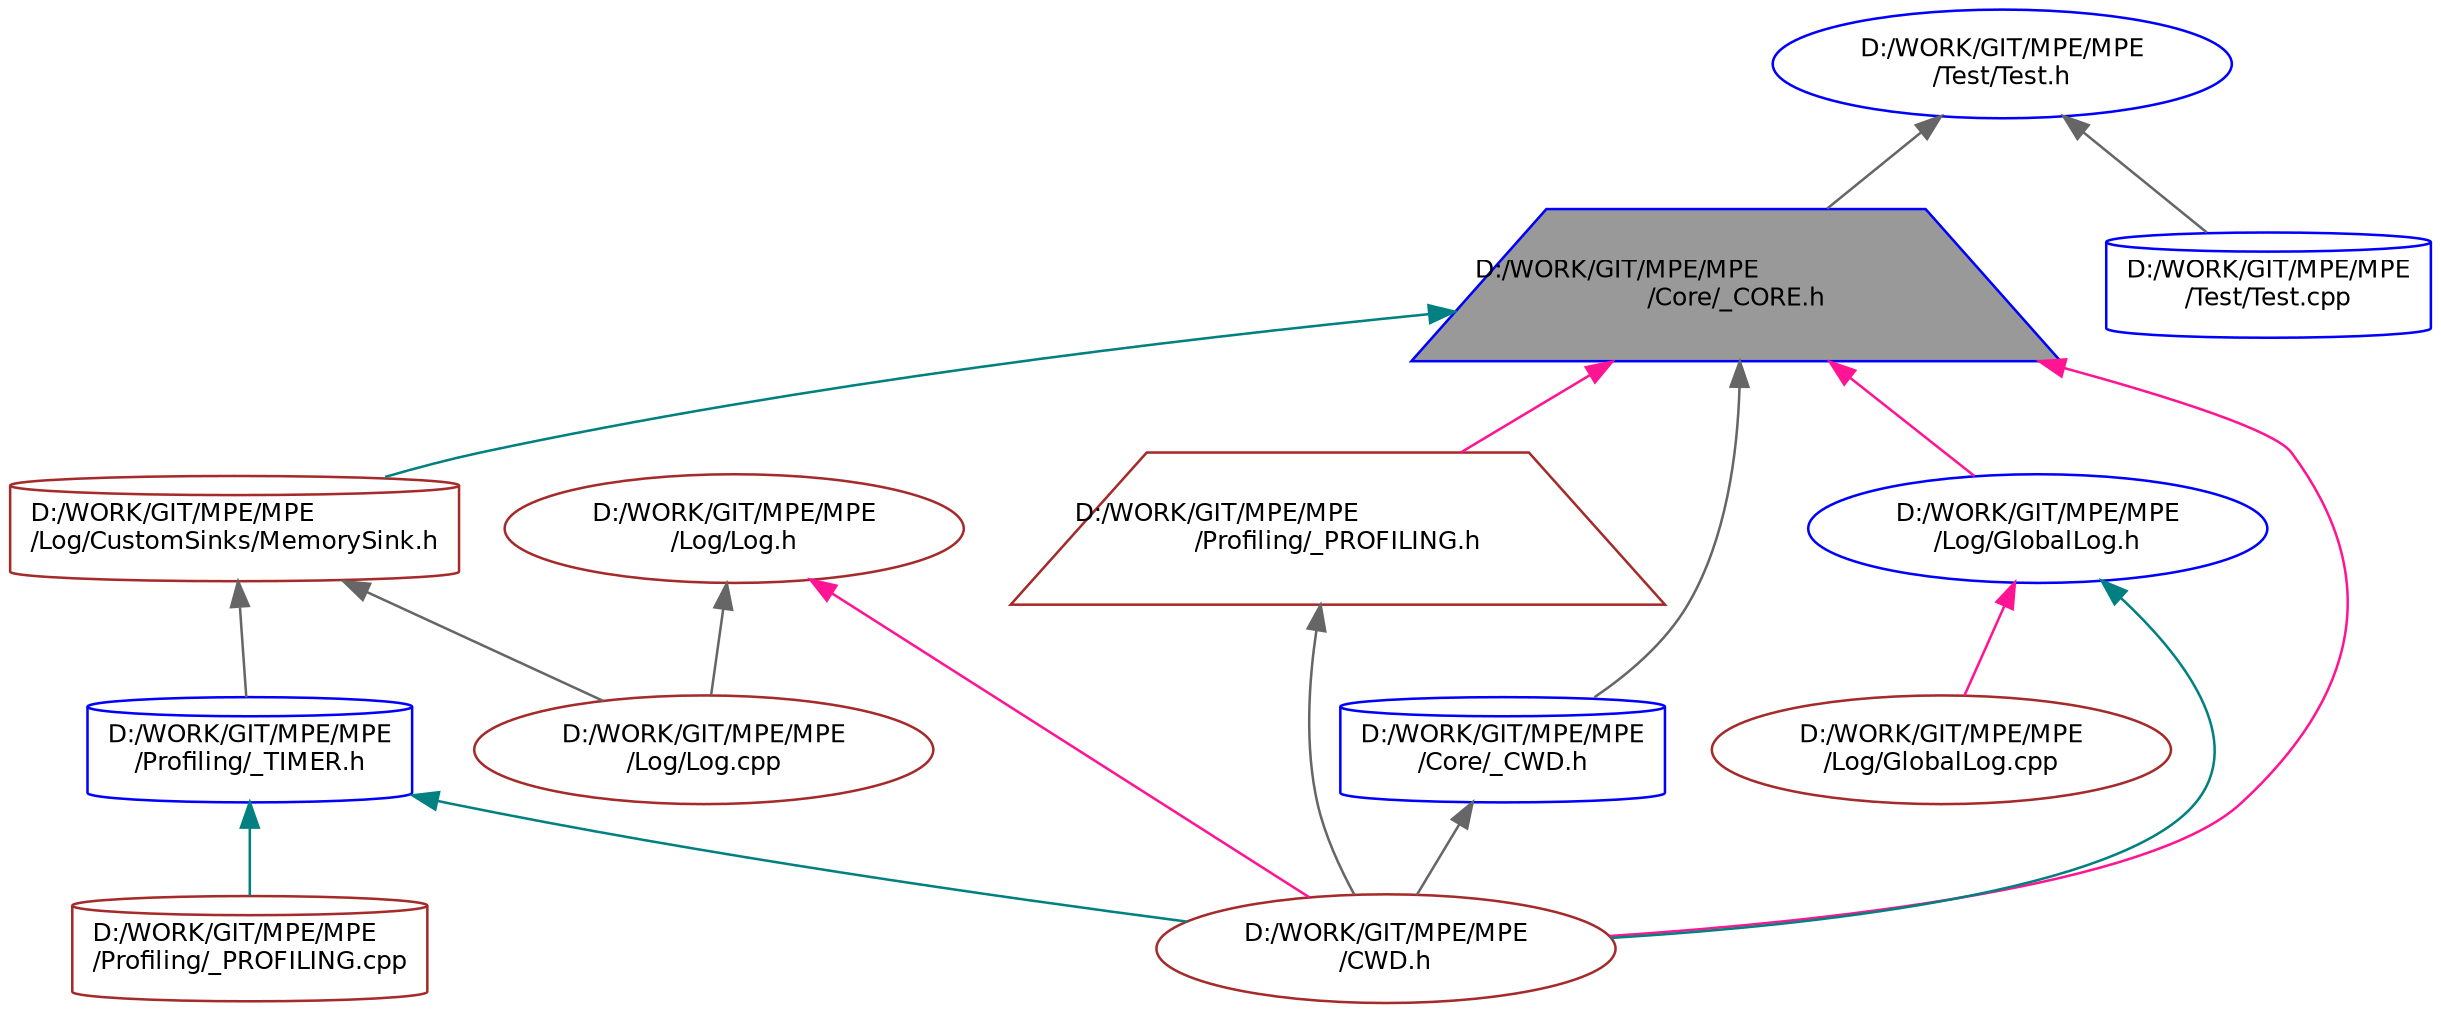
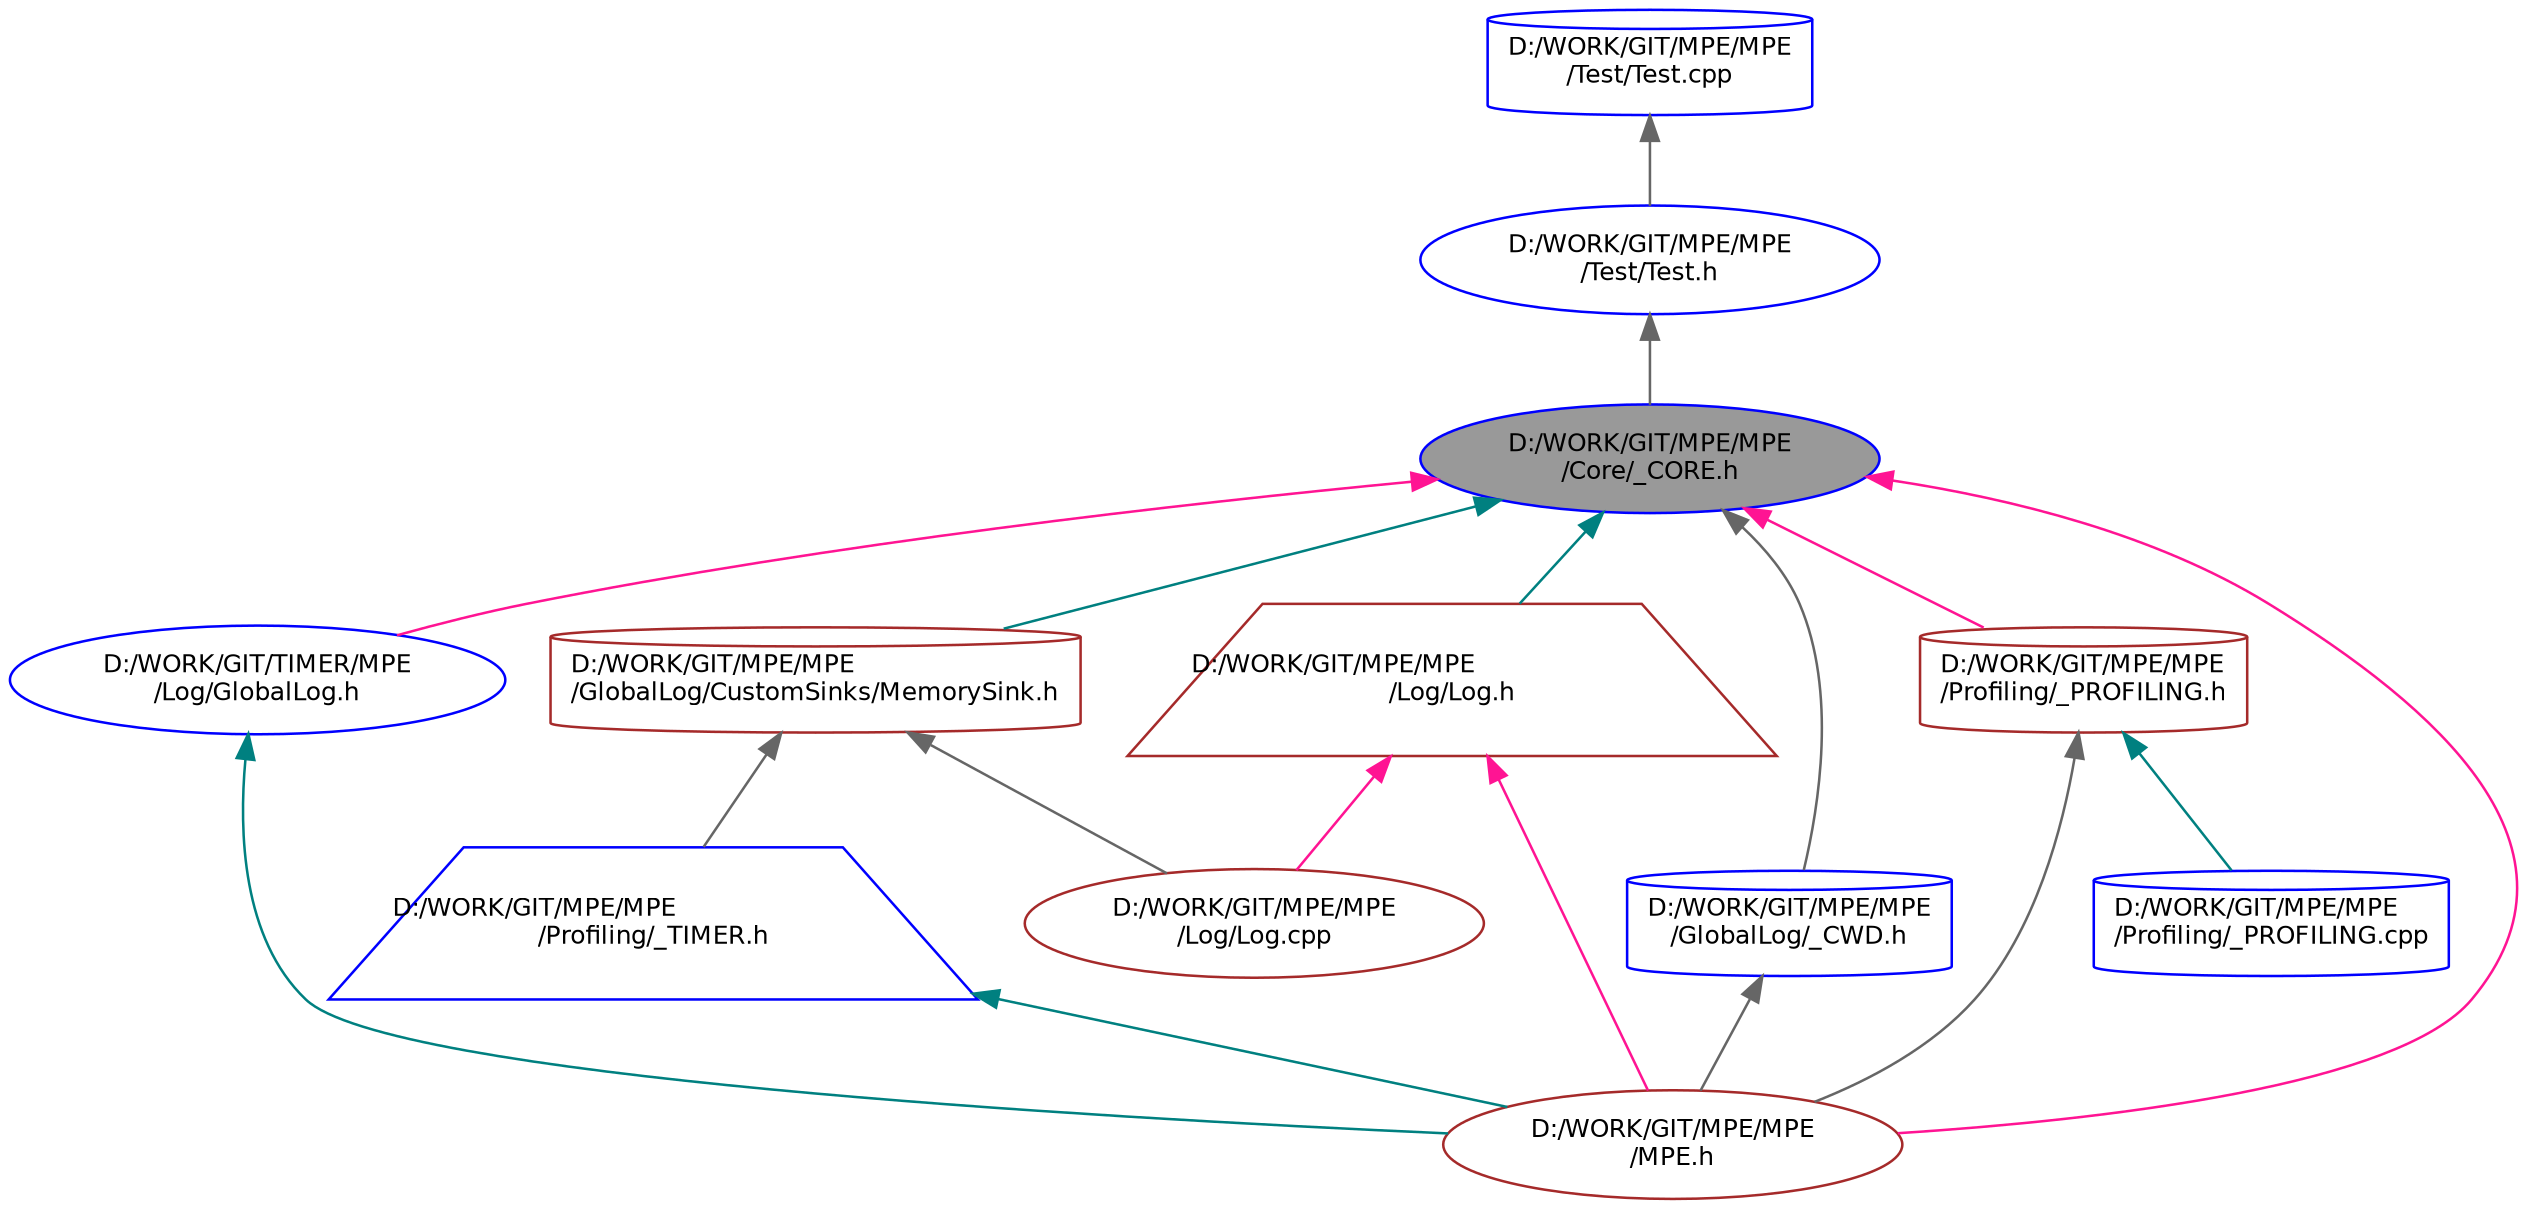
(2145, 182) -> (1650, 173)
(1736, 285) -> (1650, 459)
(235, 529) -> (816, 680)
(734, 529) -> (1452, 680)
(1338, 529) -> (2084, 680)
(2038, 529) -> (258, 680)
none -> (1553, 567)
(717, 652) -> (1335, 823)
(250, 750) -> (653, 923)
(1503, 750) -> (1789, 923)
(1941, 750) -> none
(250, 862) -> (2185, 812)
(250, 949) -> (2271, 923)
(1386, 949) -> (1673, 1145)
